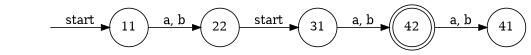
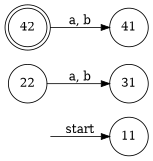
(269, 21) -> (80, 77)
(170, 27) -> none
(359, 27) -> none
